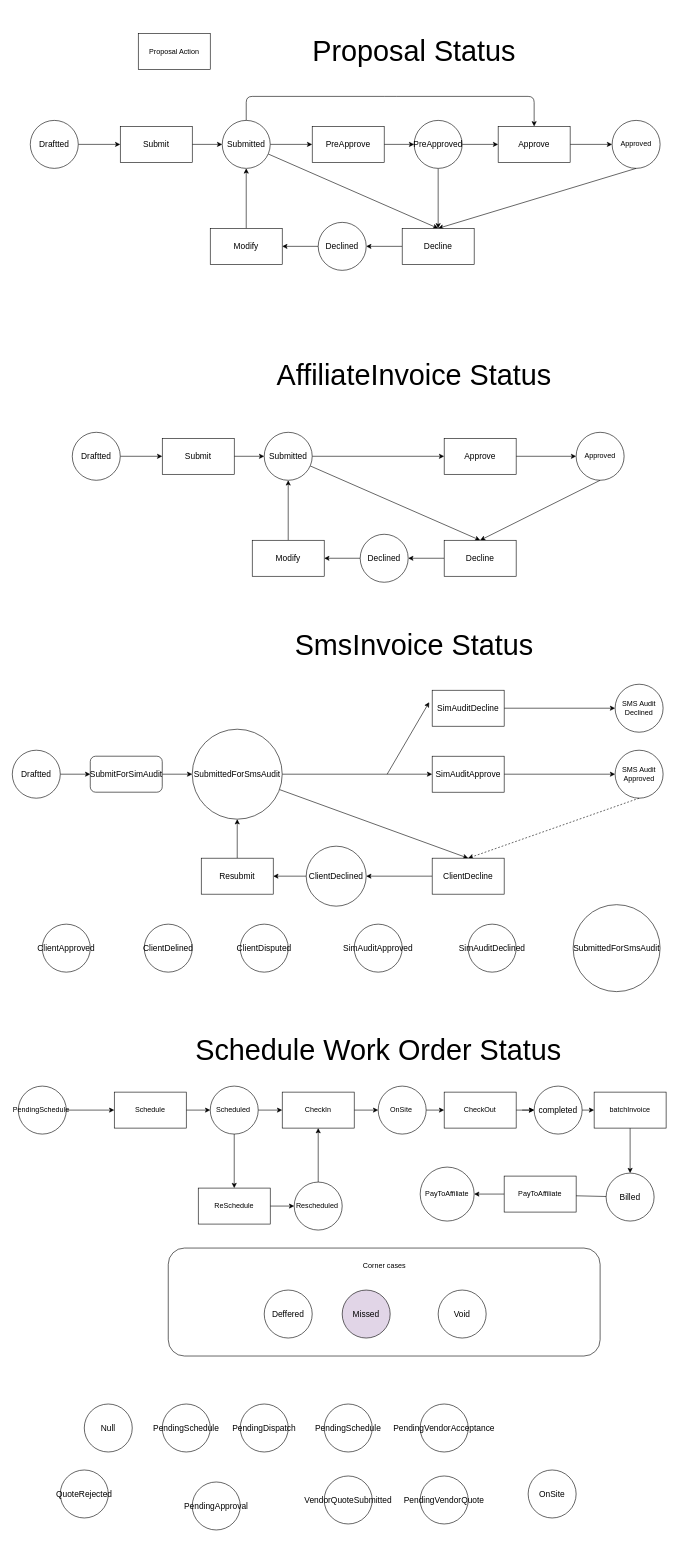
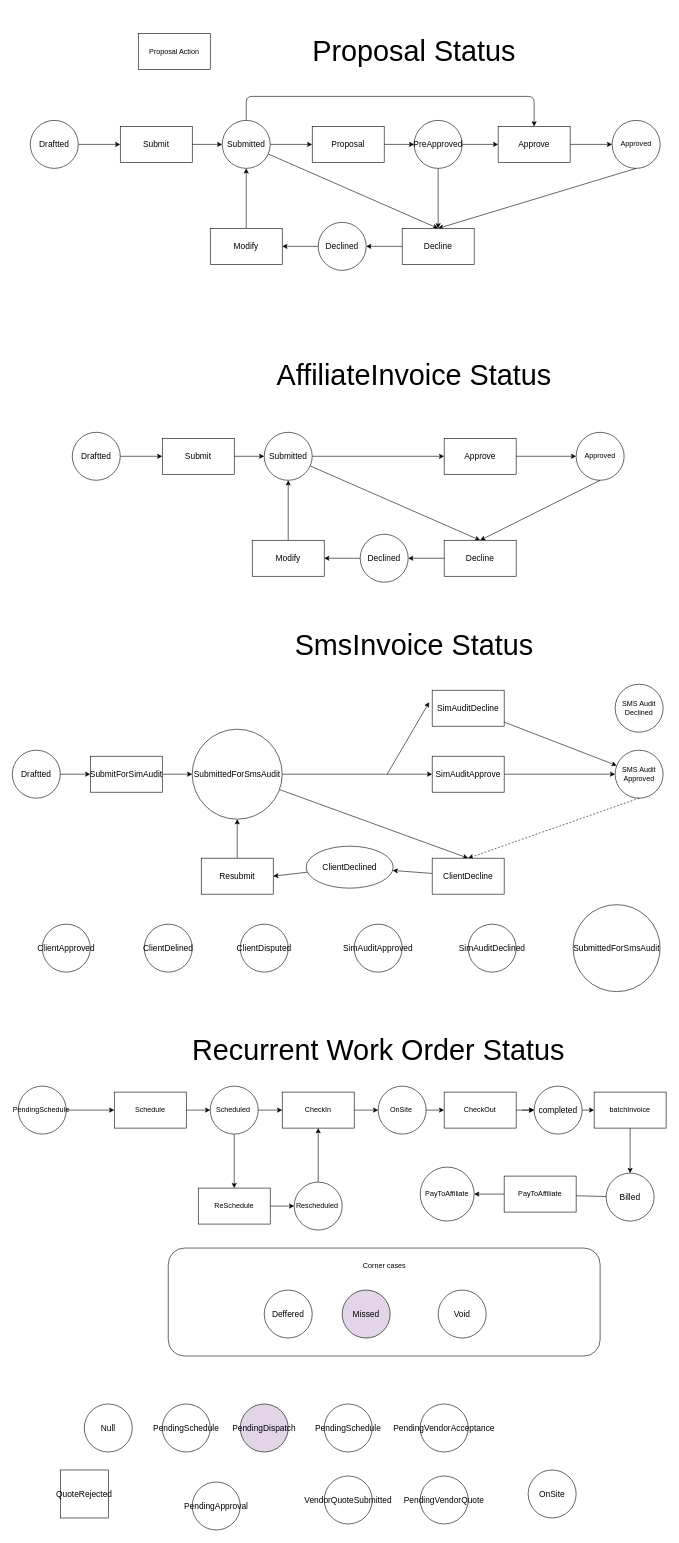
(348, 144) -> (348, 144)
(609, 708) -> (559, 743)
(126, 774) -> (126, 774)
(336, 876) -> (350, 867)
(379, 1050) -> (379, 1050)
(264, 1428) -> (264, 1428)
(84, 1494) -> (84, 1494)
